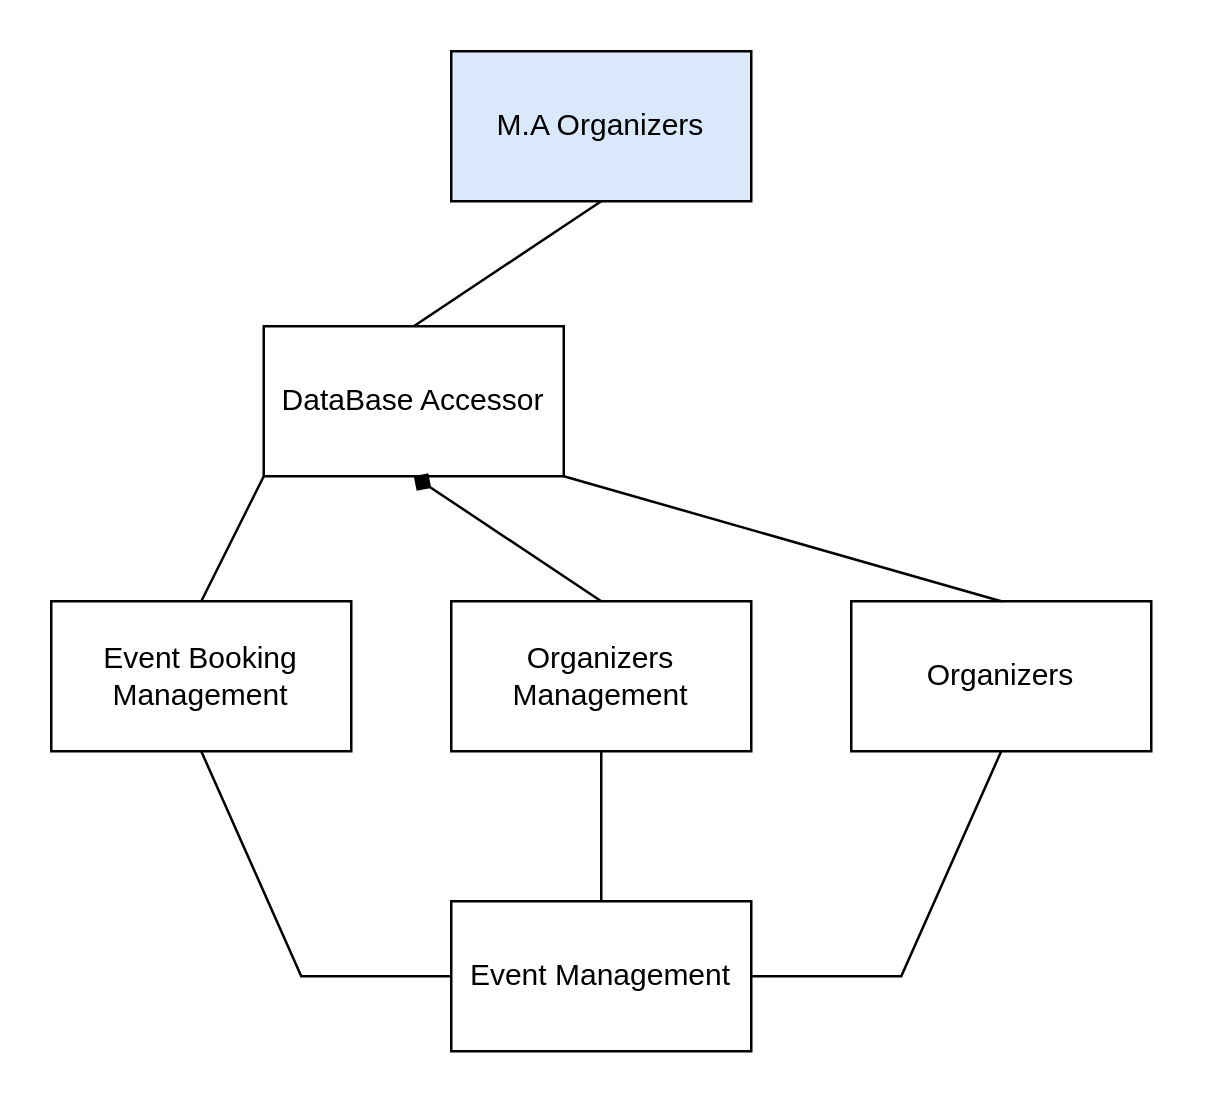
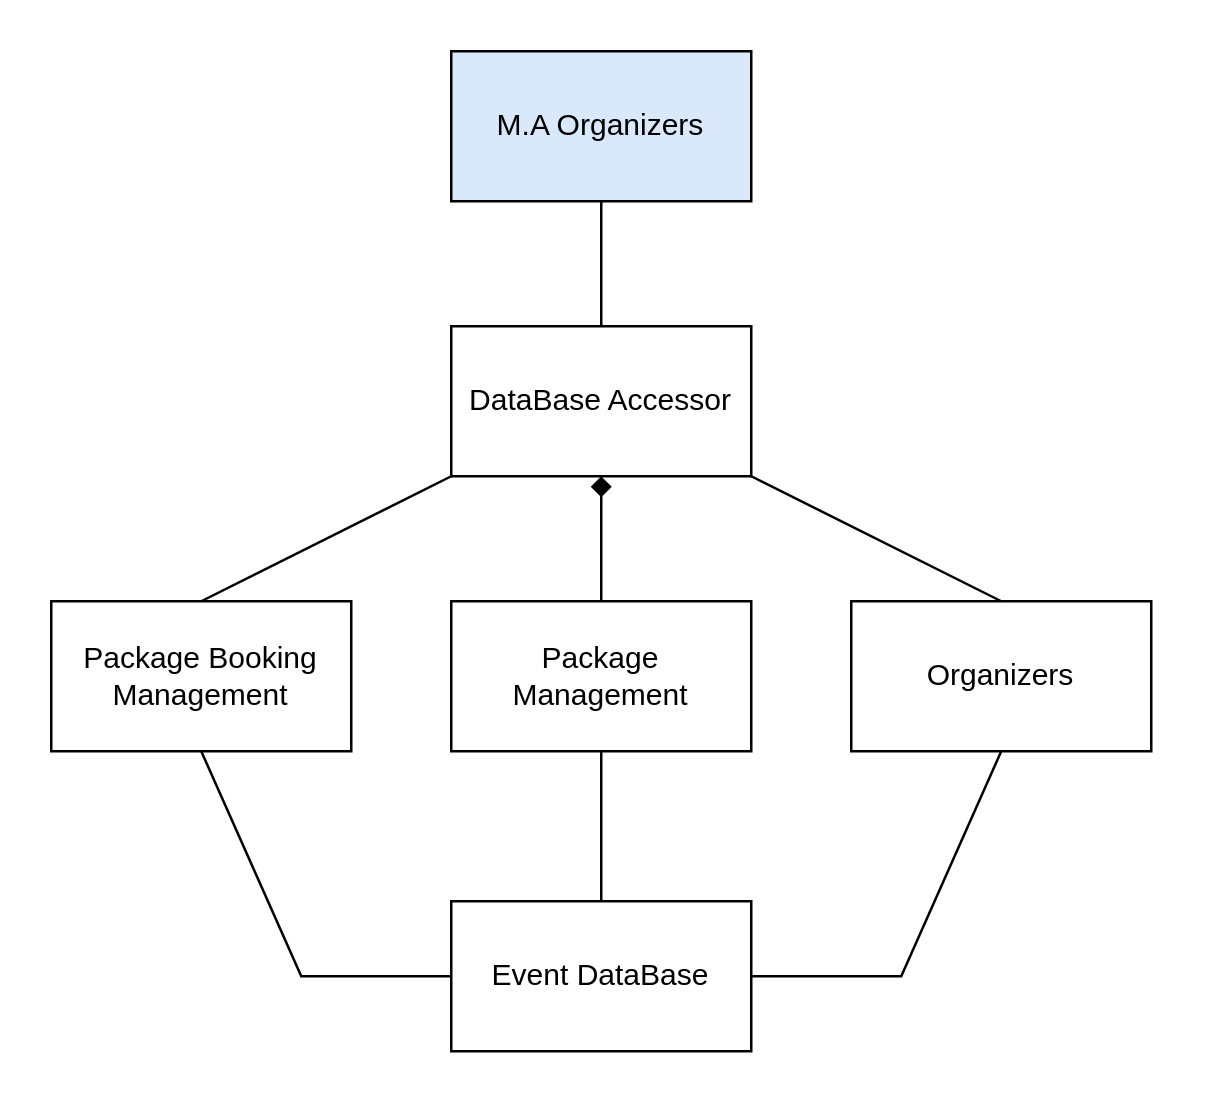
(414, 401) -> (601, 401)
(201, 676) -> (201, 676)
(601, 676) -> (601, 676)
(601, 976) -> (601, 976)
